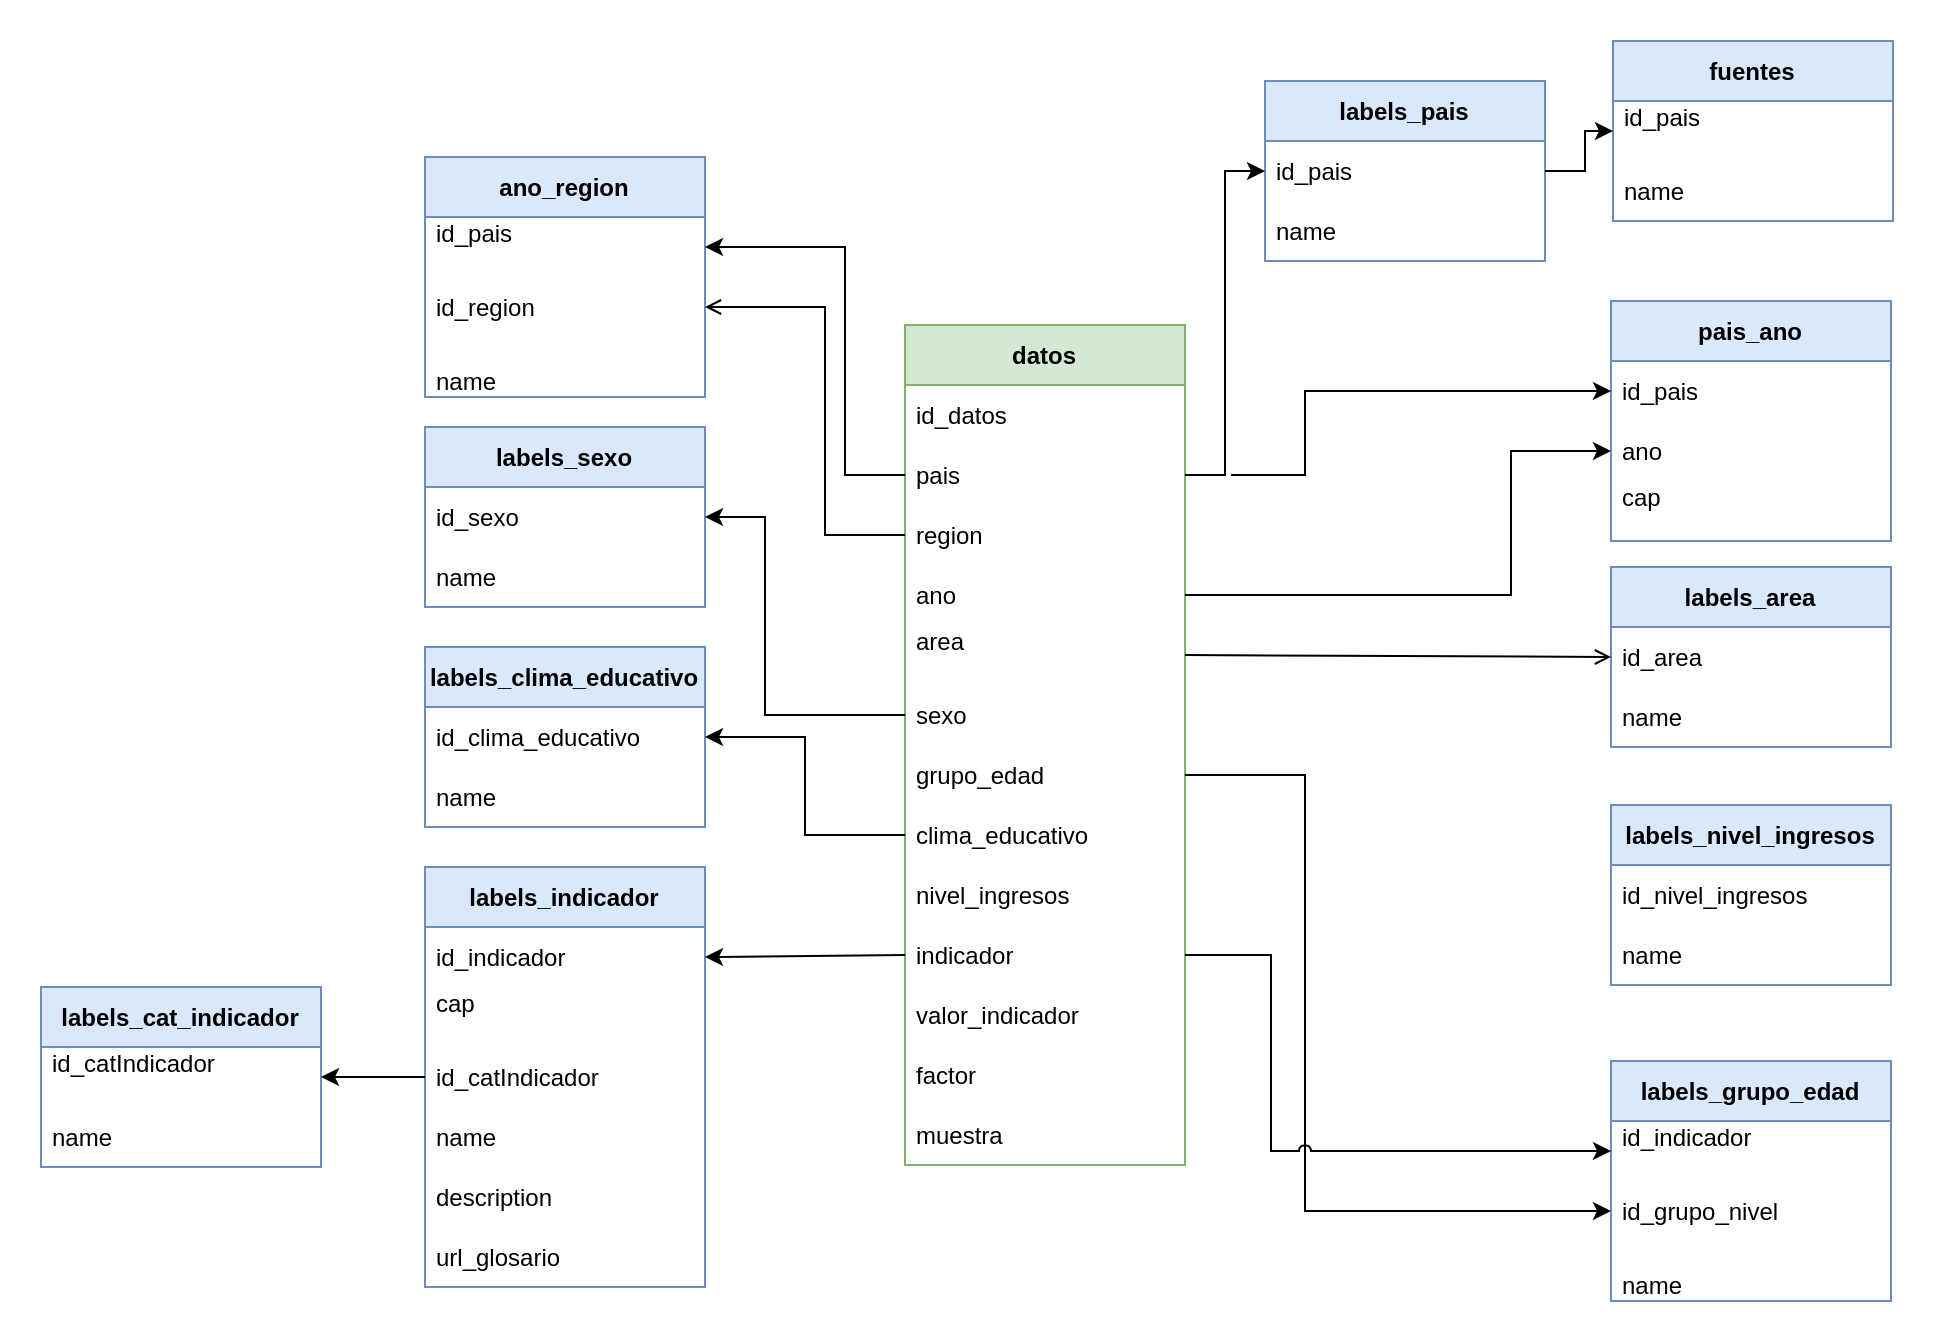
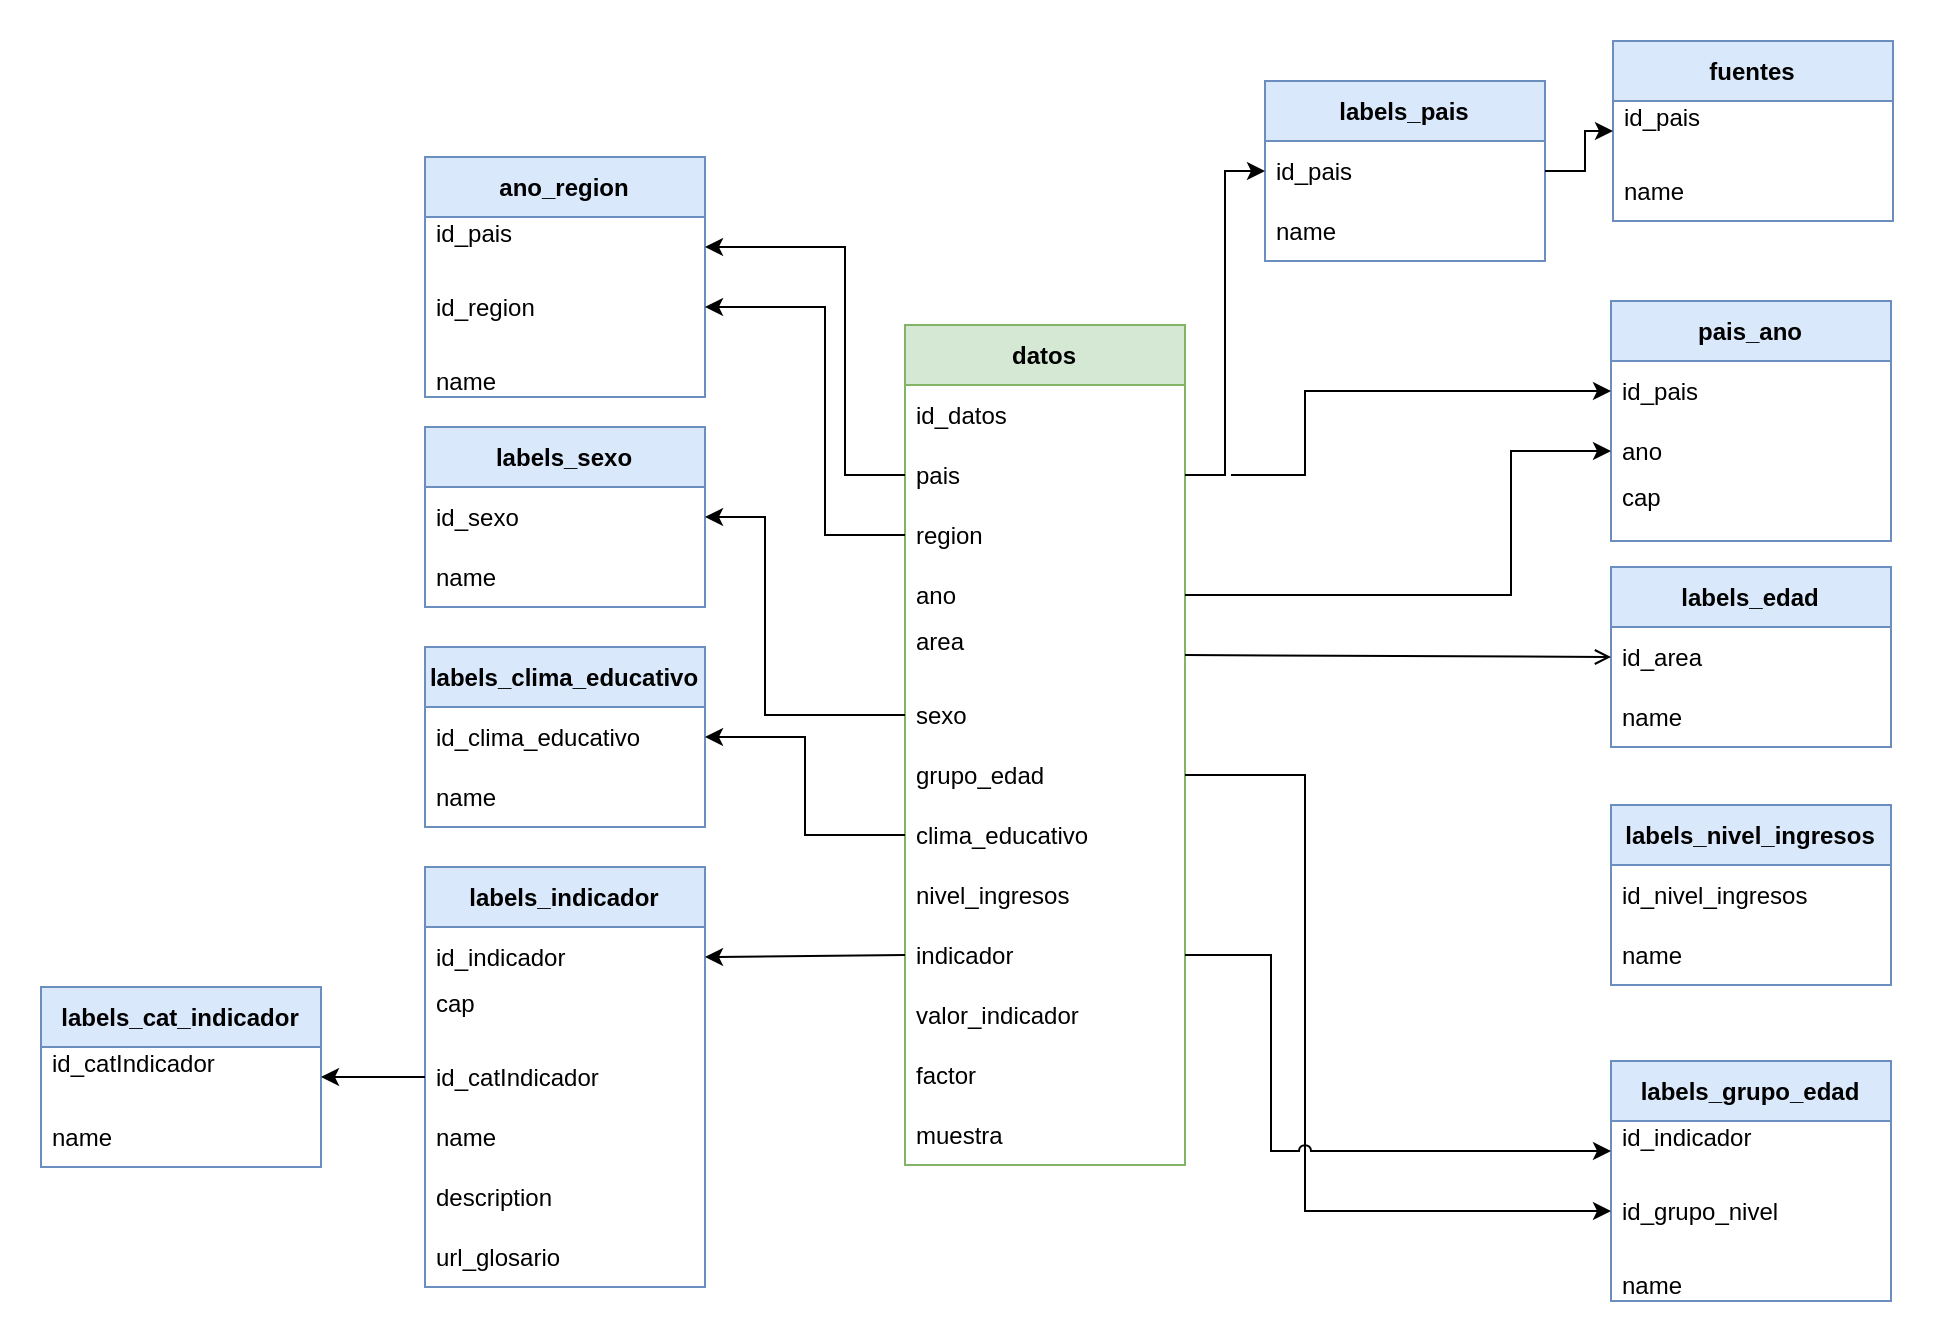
(717, 307) -> (720, 307)
(1750, 598) -> (1750, 598)
